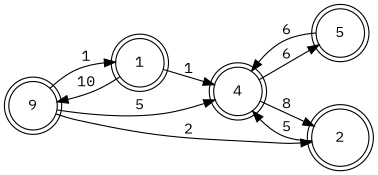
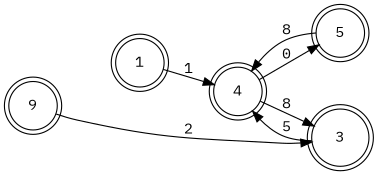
(287, 30) -> (287, 30)
(287, 55) -> (287, 55)
(75, 70) -> none
(95, 91) -> none
(131, 116) -> none
(340, 138) -> (340, 138)
